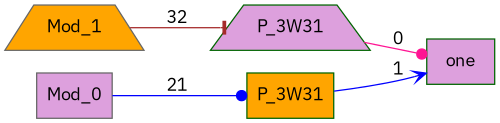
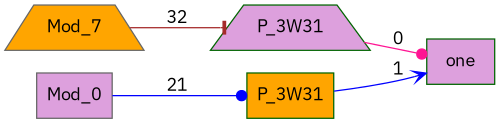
(74, 28) -> (74, 28)
